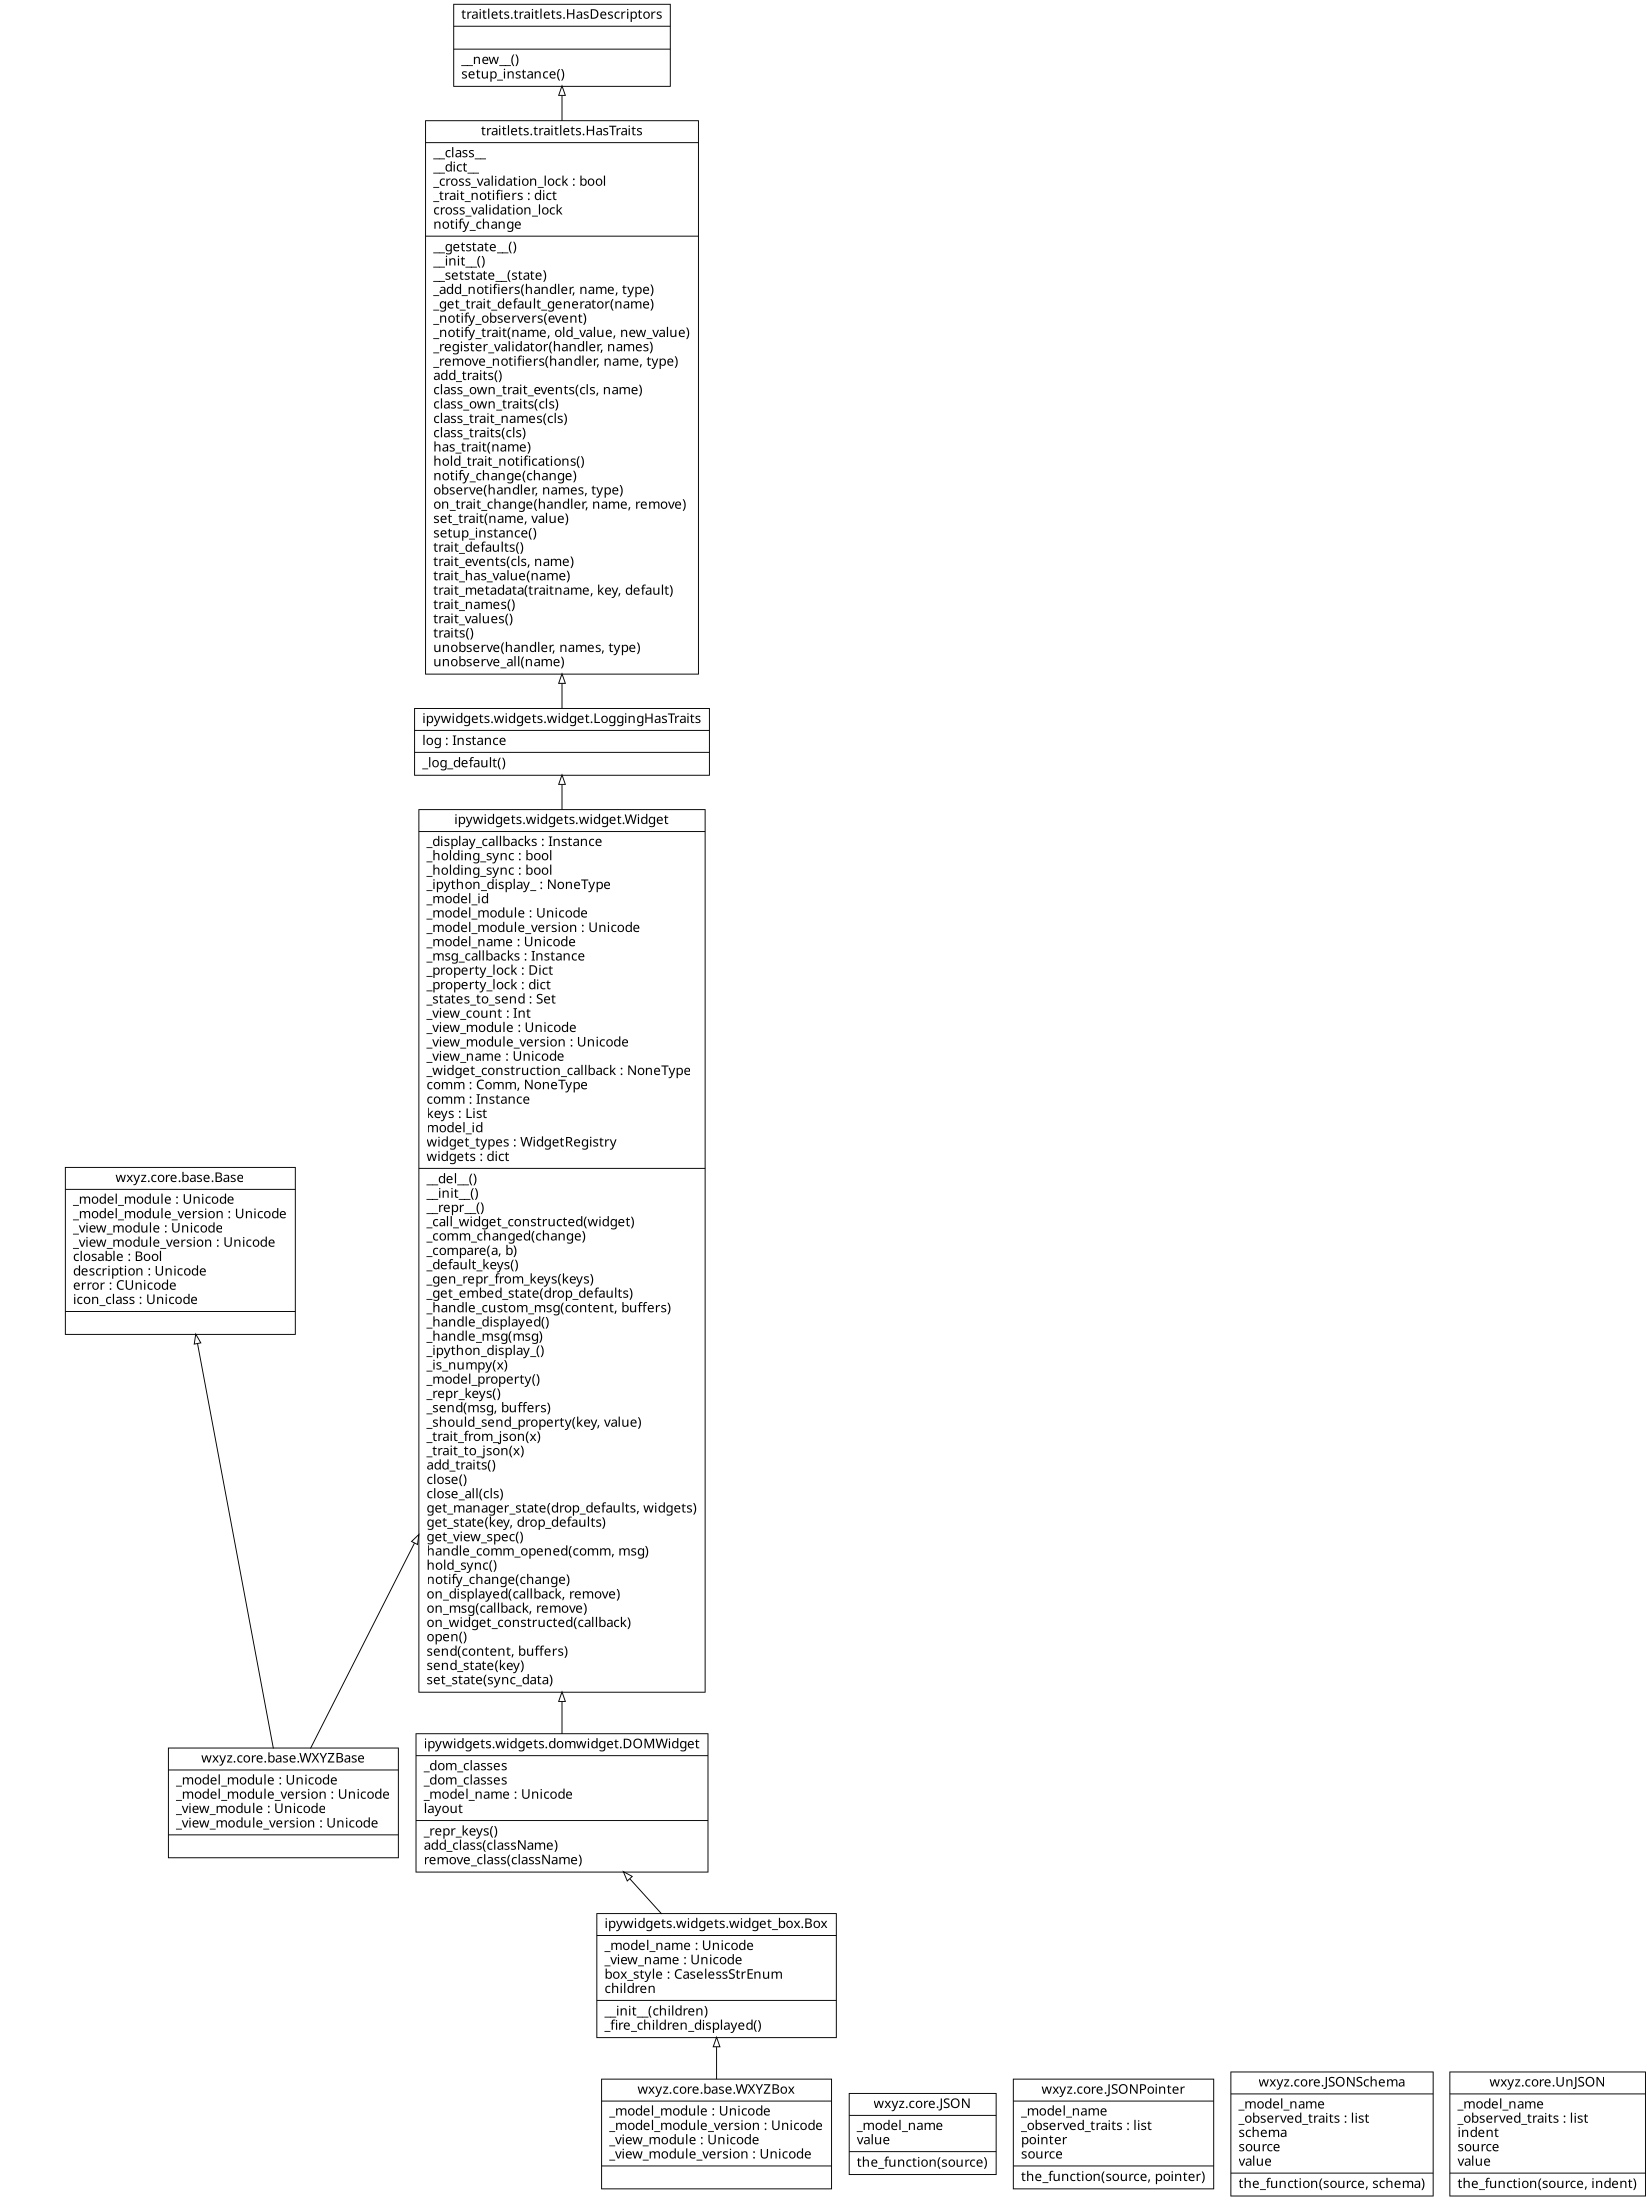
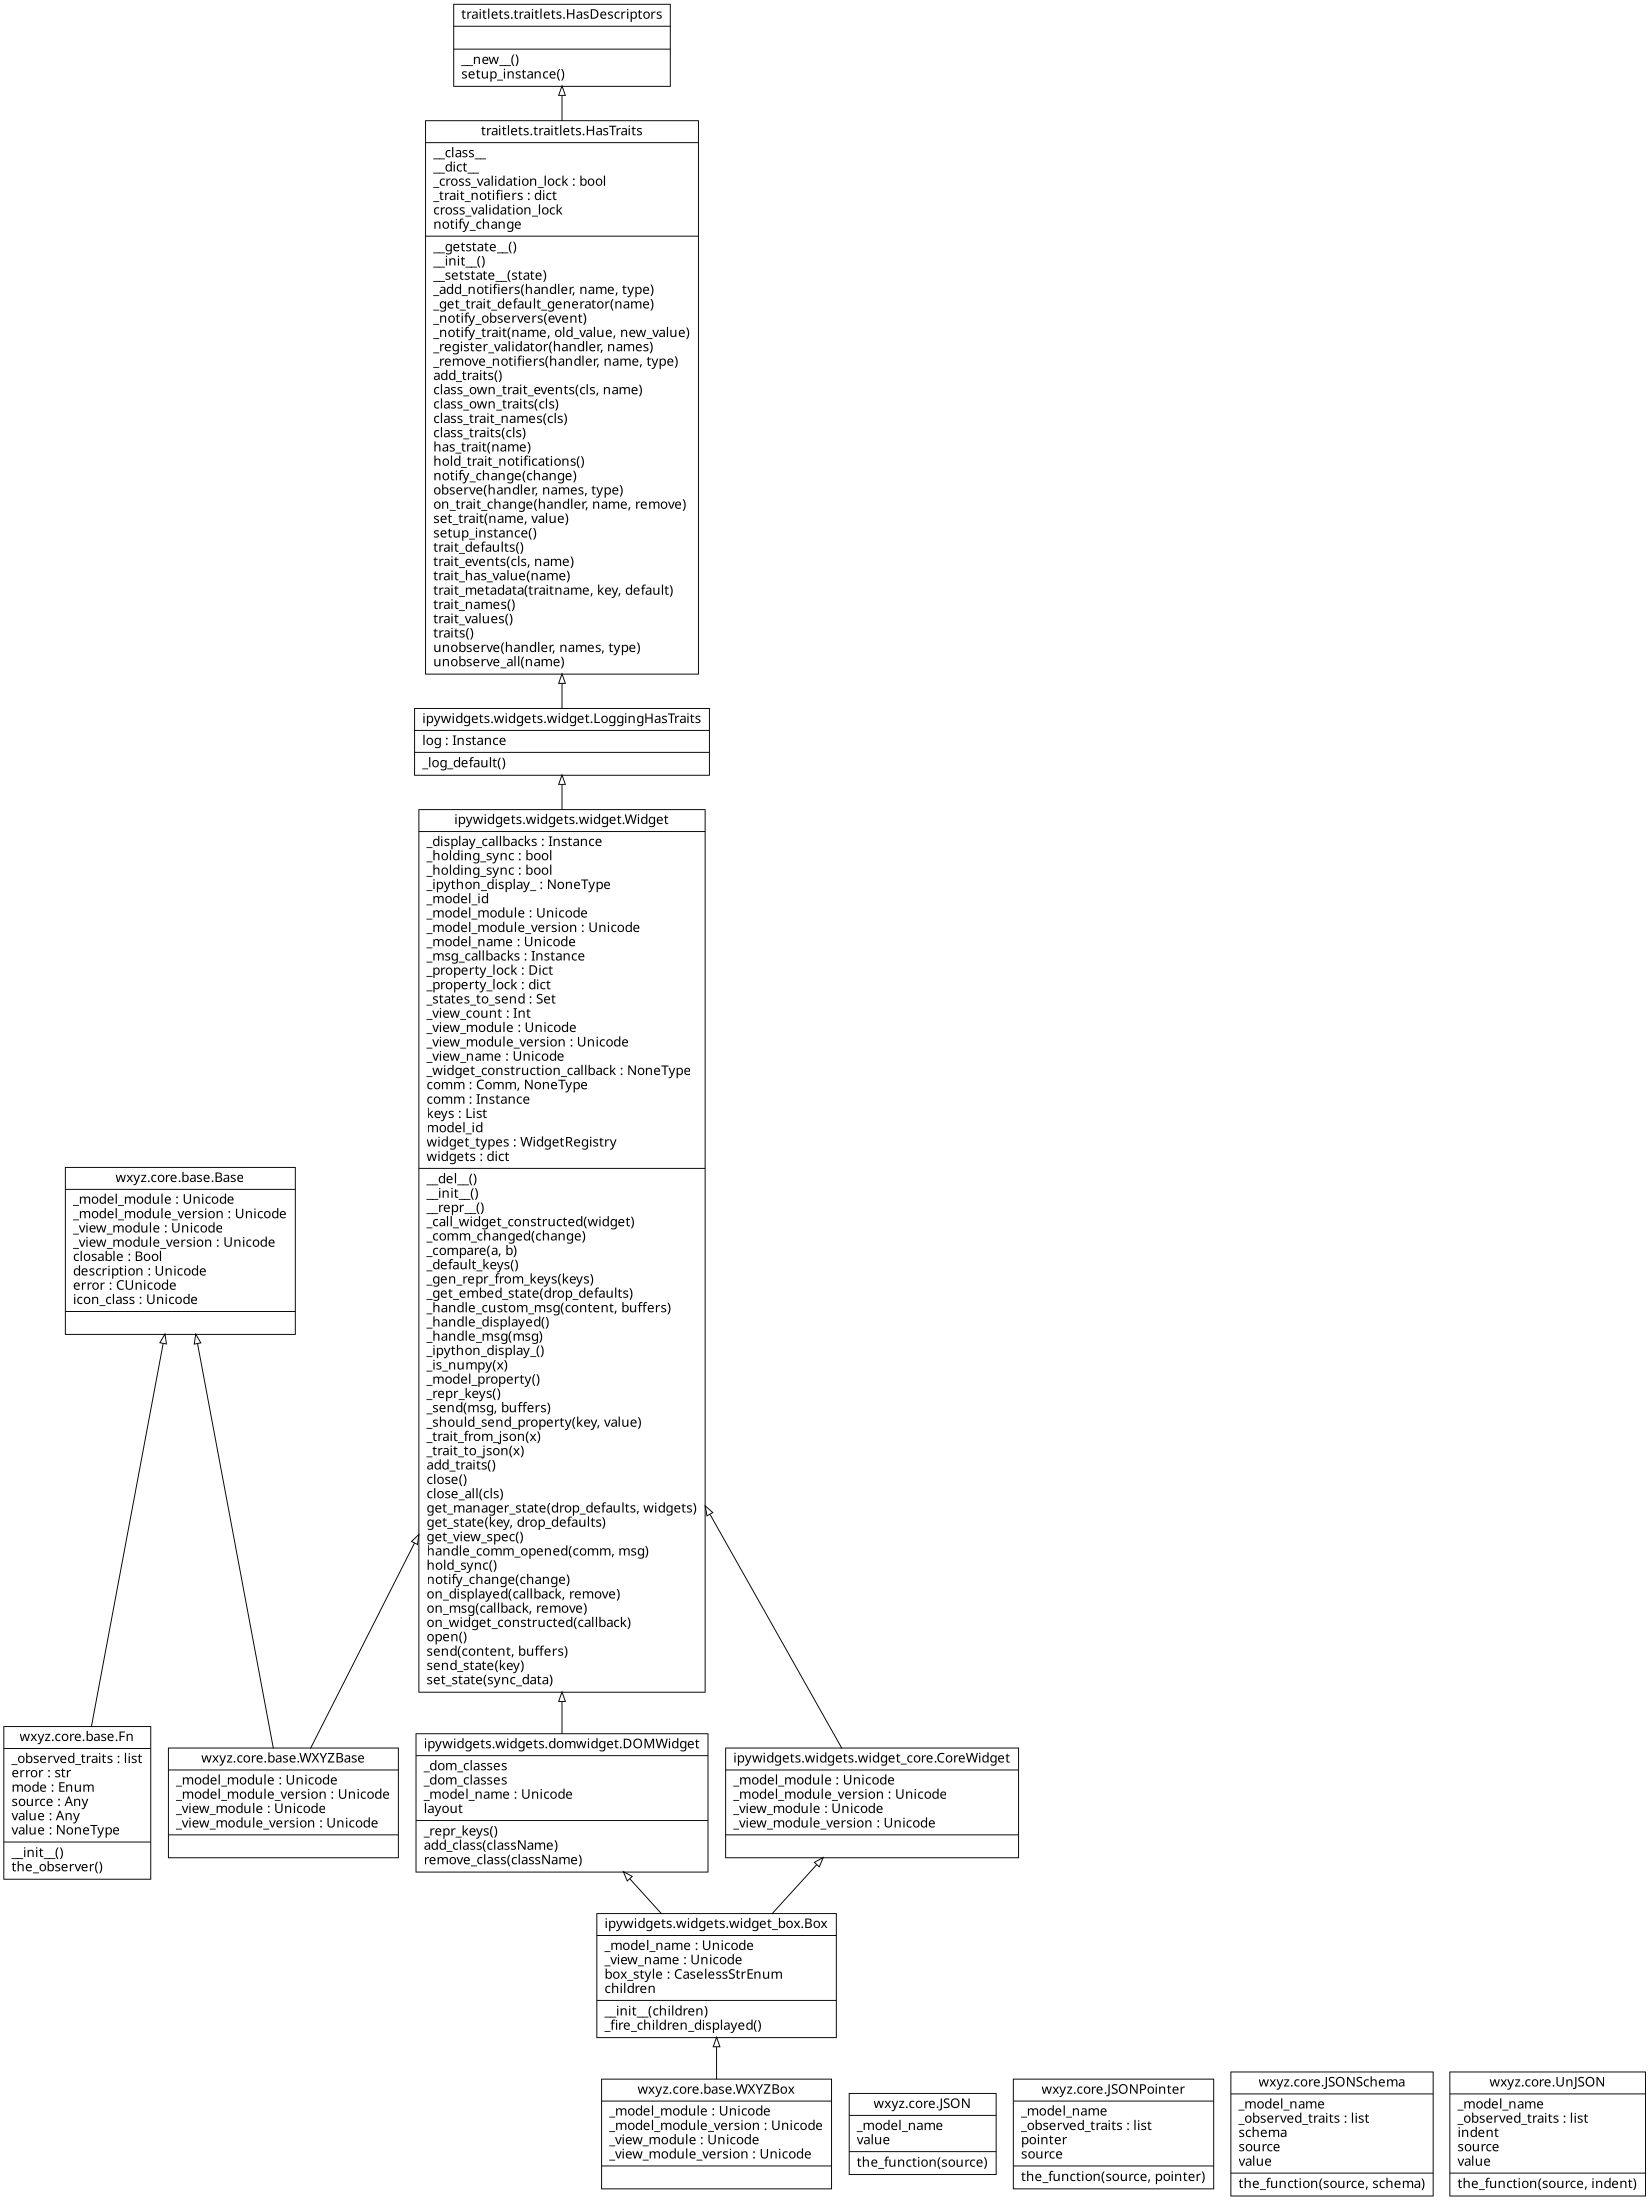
none -> (77, 1803)
none -> (872, 1803)
